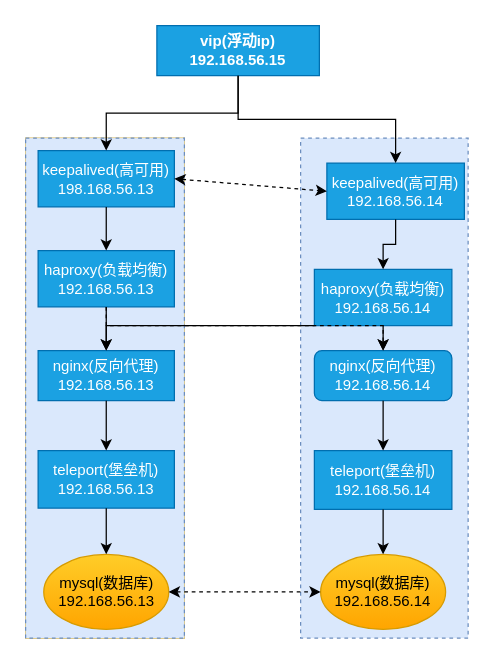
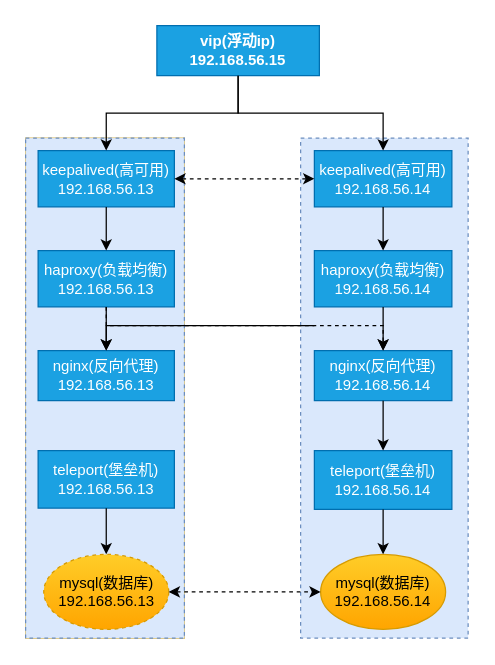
(106, 179) -> (106, 179)
(396, 191) -> (383, 179)
(383, 298) -> (383, 279)
(383, 376) -> (383, 376)
(106, 422) -> none
(106, 592) -> (106, 592)
